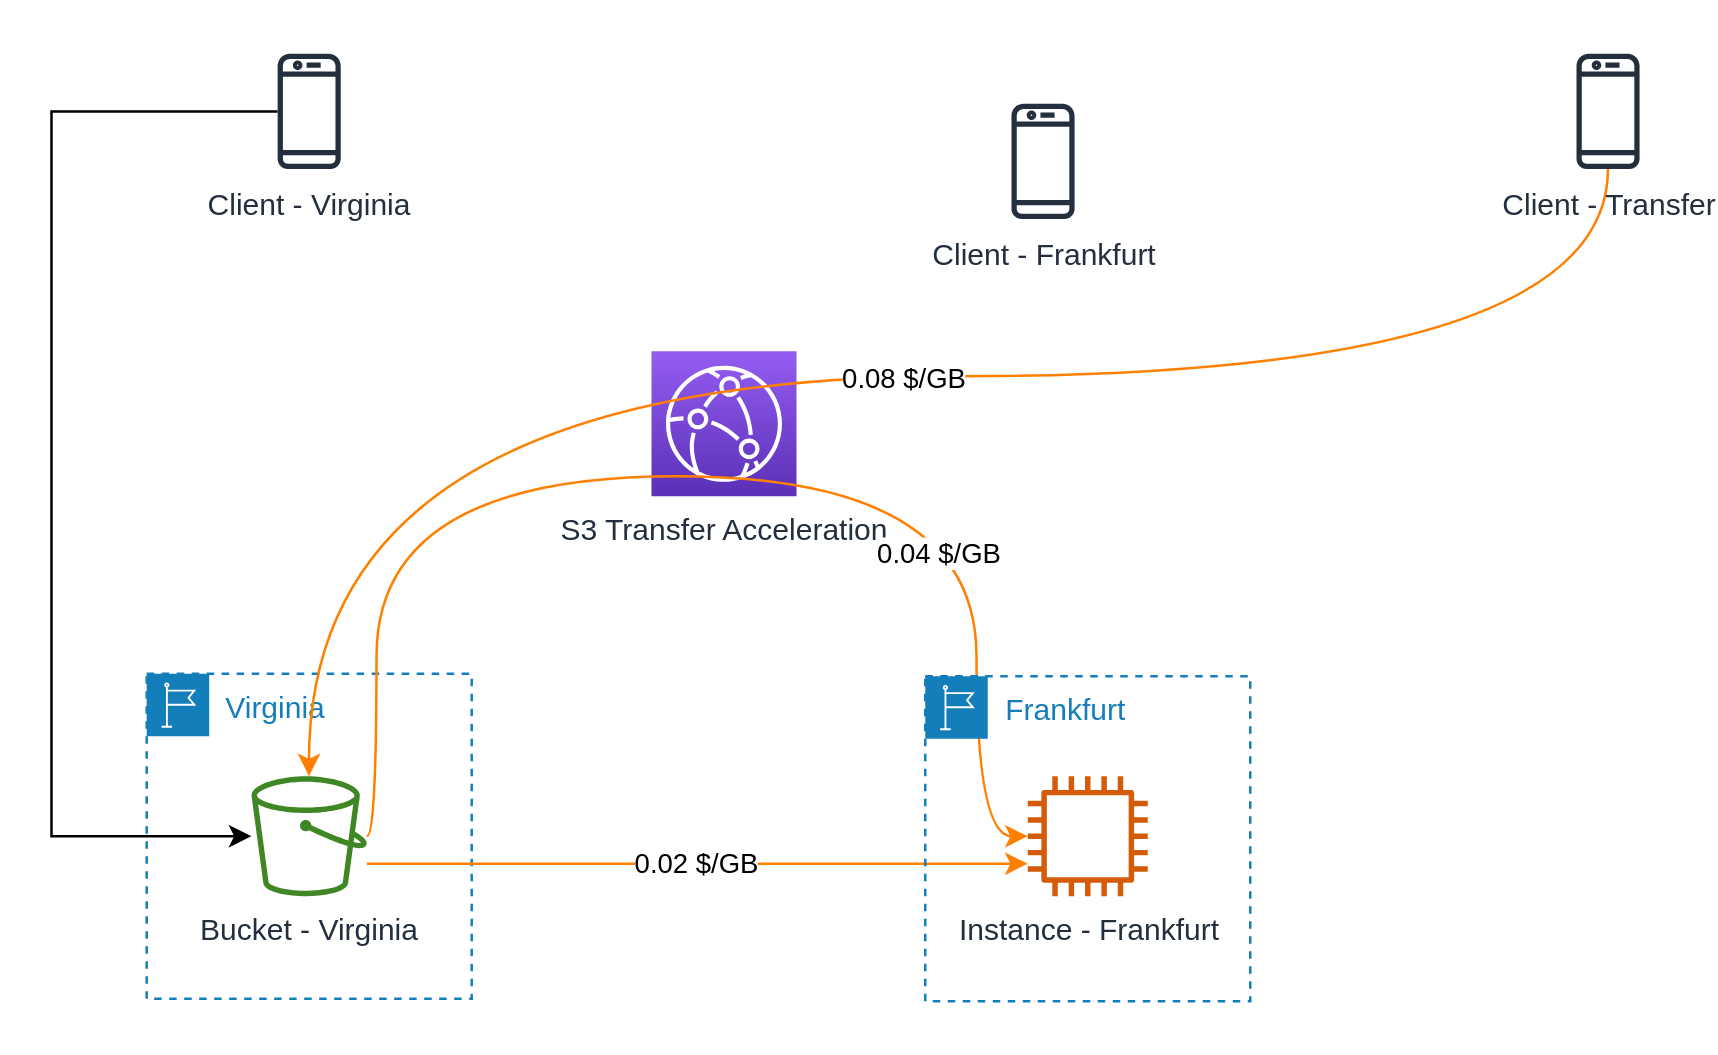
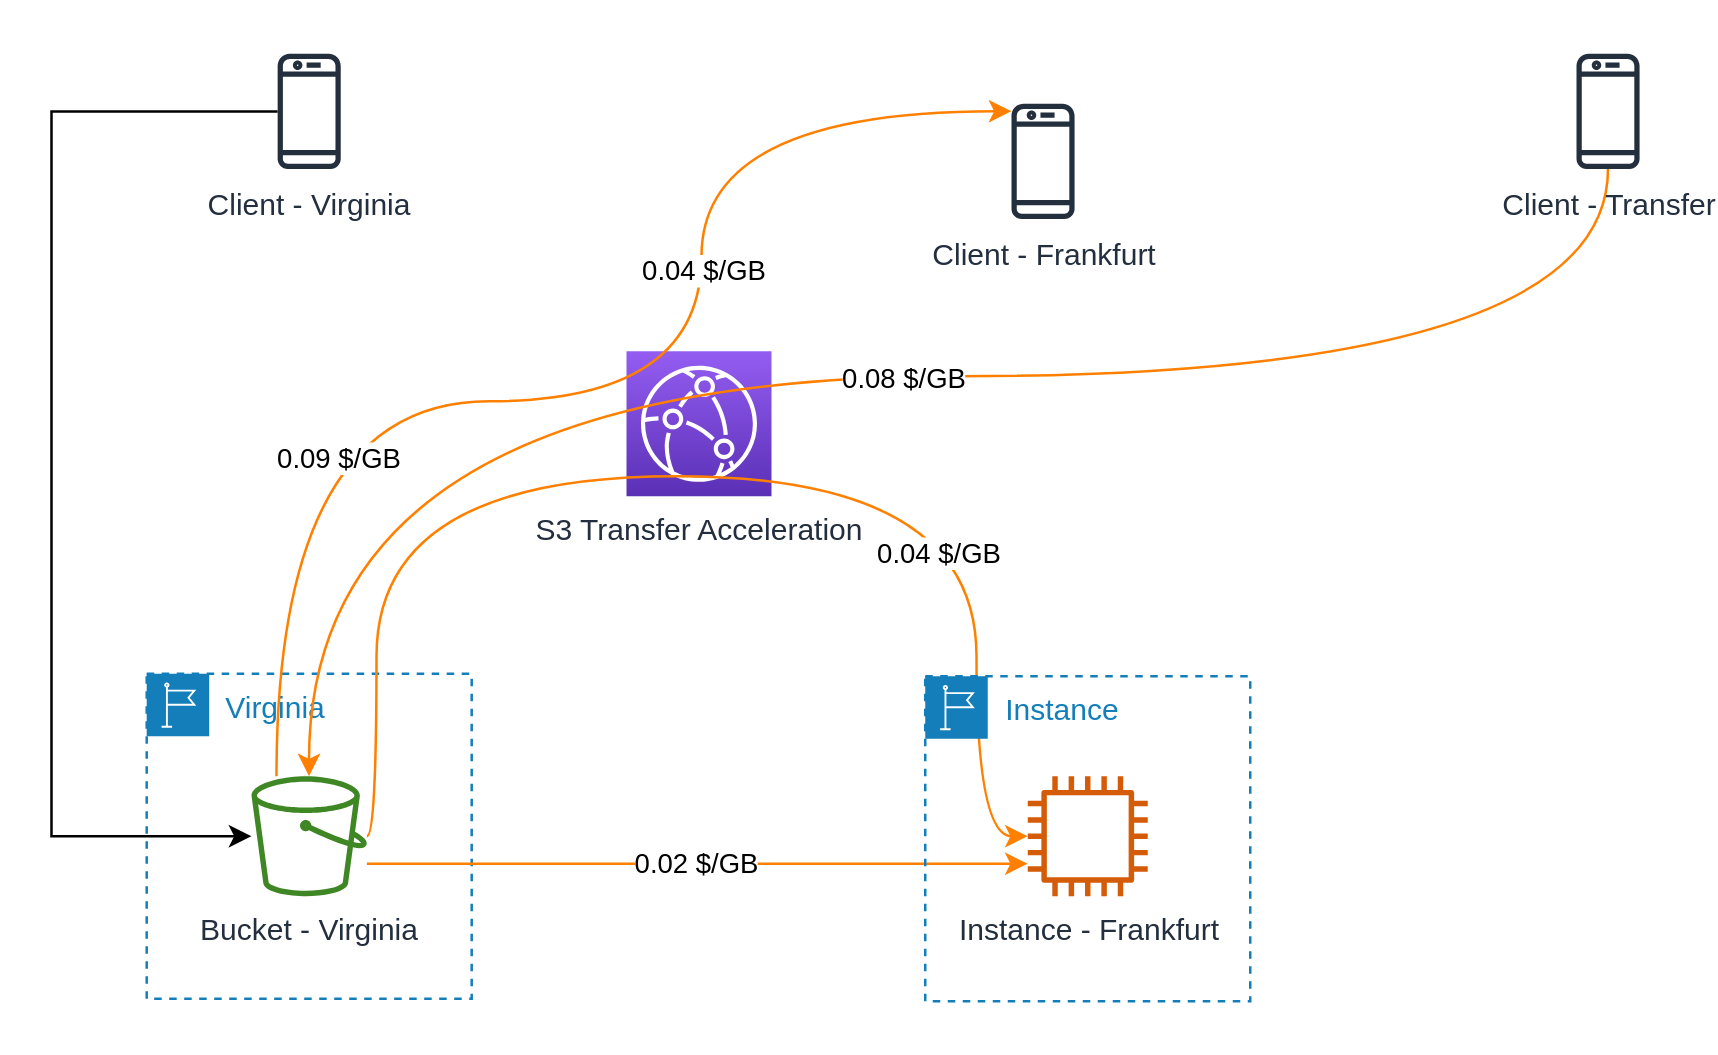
none -> (432, 410)
(724, 424) -> (699, 424)
(1082, 712) -> (1073, 712)
